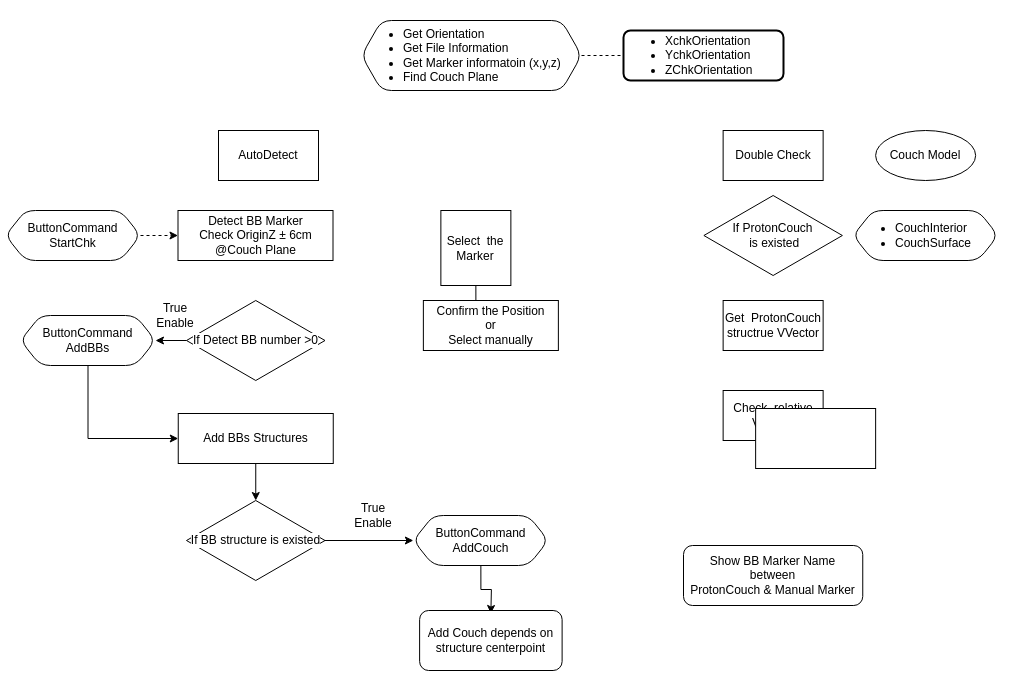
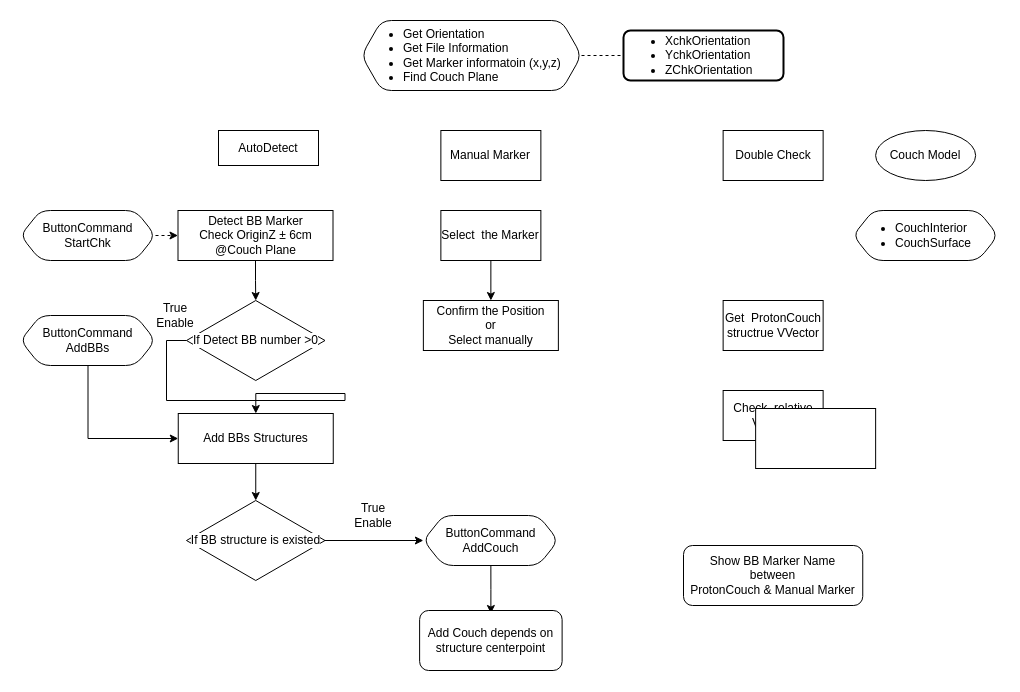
(269, 156) -> (269, 148)
none -> (491, 156)
(73, 236) -> (88, 236)
(773, 236) -> none
(476, 248) -> (491, 236)
none -> (256, 277)
(165, 341) -> (279, 401)
(481, 541) -> (491, 541)
